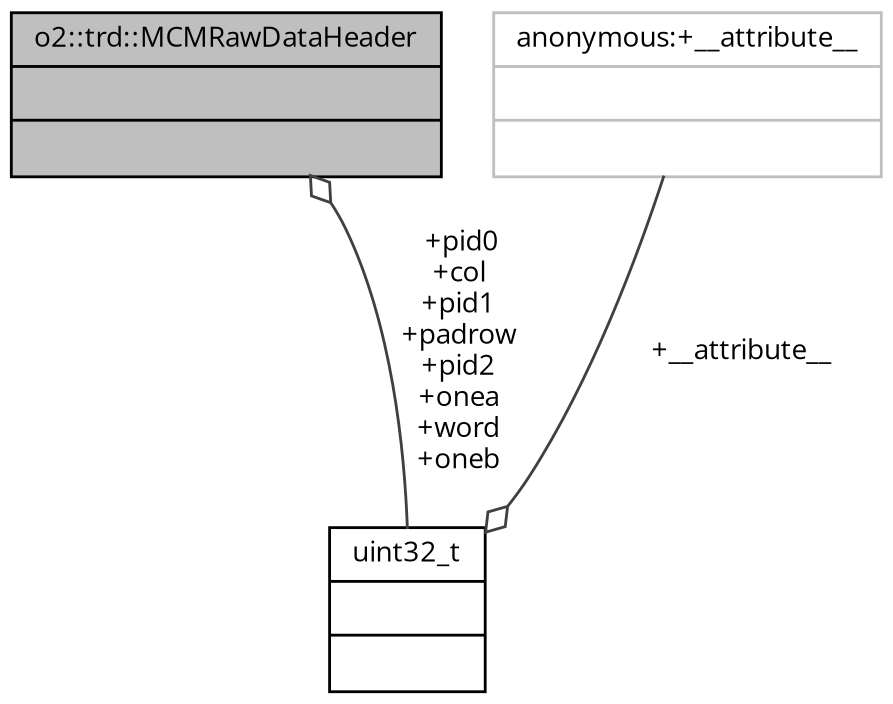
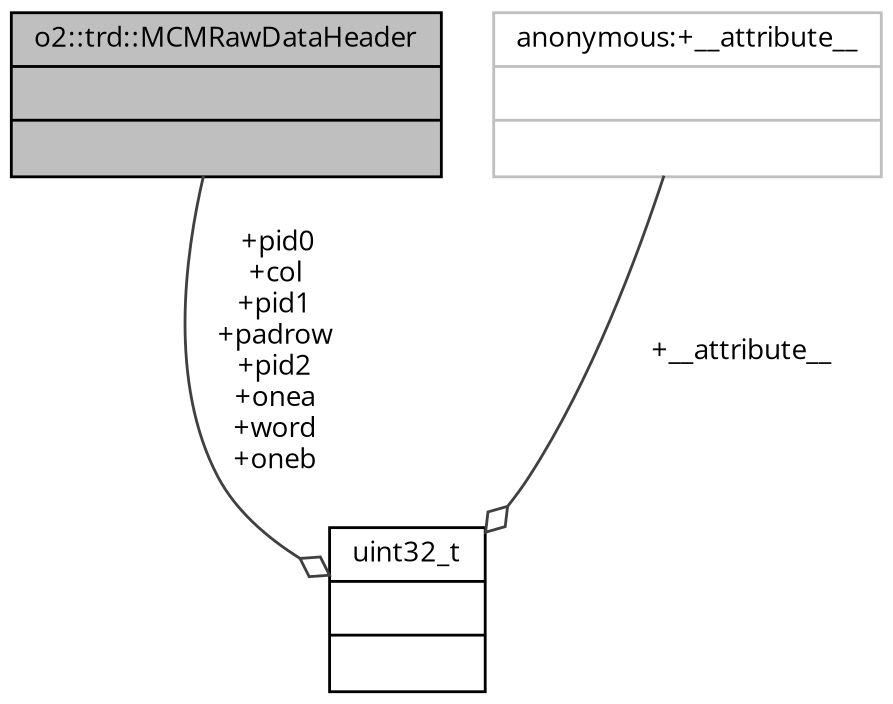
(388, 361) -> (190, 386)
